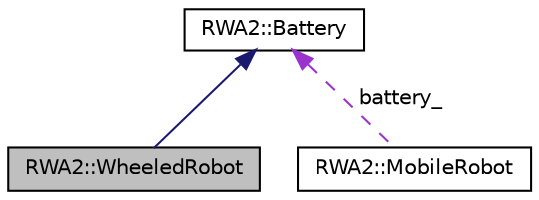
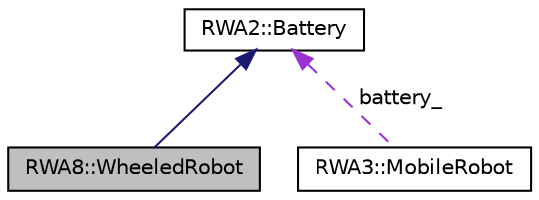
(134, 169) -> (134, 169)
(415, 169) -> (415, 169)
